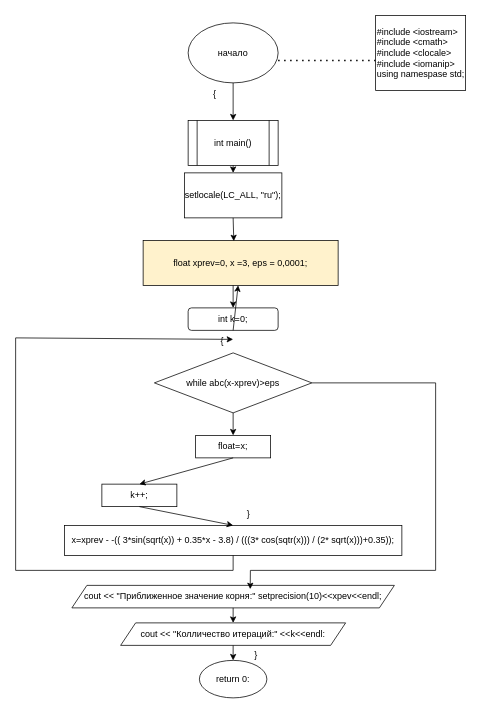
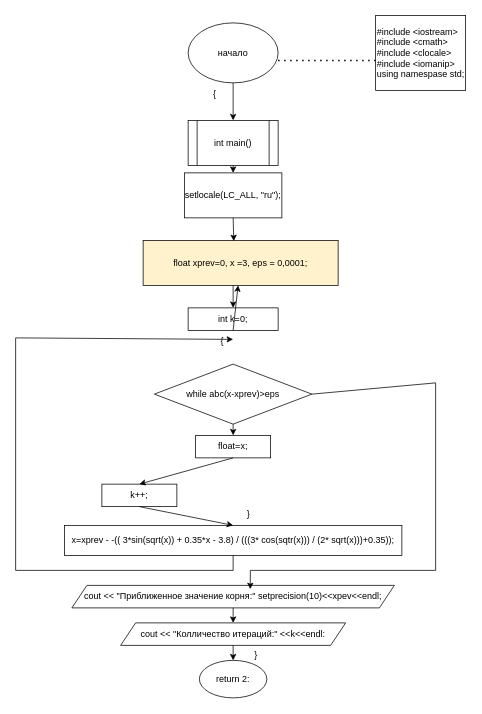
(233, 319) -> (233, 319)
(233, 383) -> (233, 394)
(233, 679) -> (233, 679)
